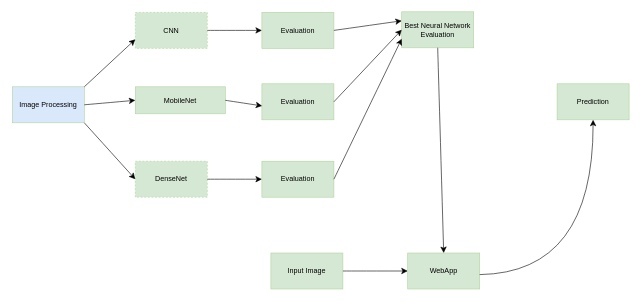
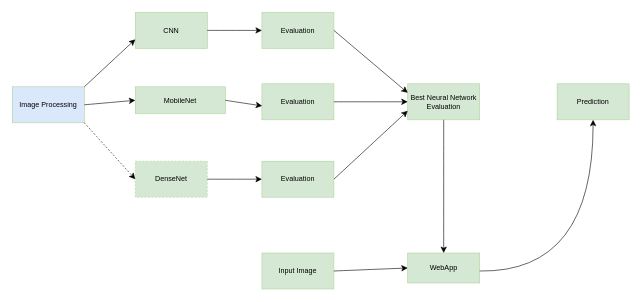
(171, 30) -> (171, 30)
(438, 30) -> (444, 102)
(108, 149) -> (108, 149)
(307, 271) -> (298, 271)
(444, 271) -> (444, 268)
